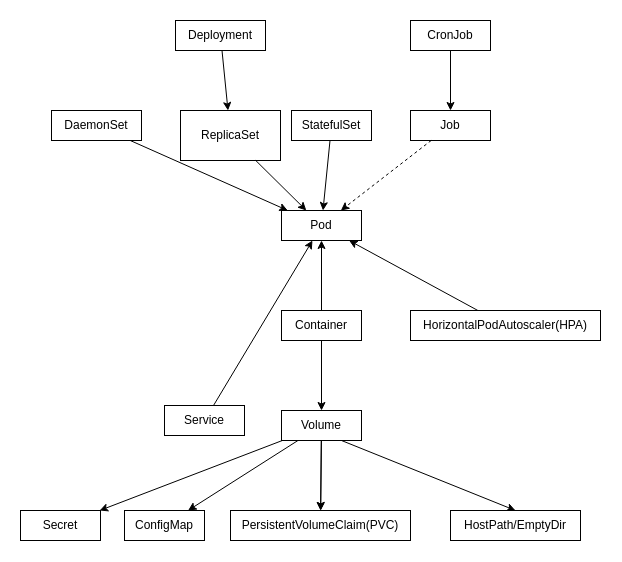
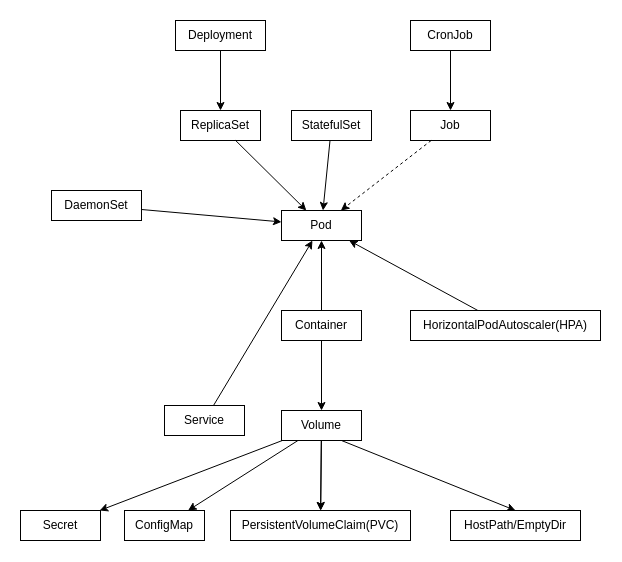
(97, 126) -> (97, 206)
(231, 136) -> (221, 126)
